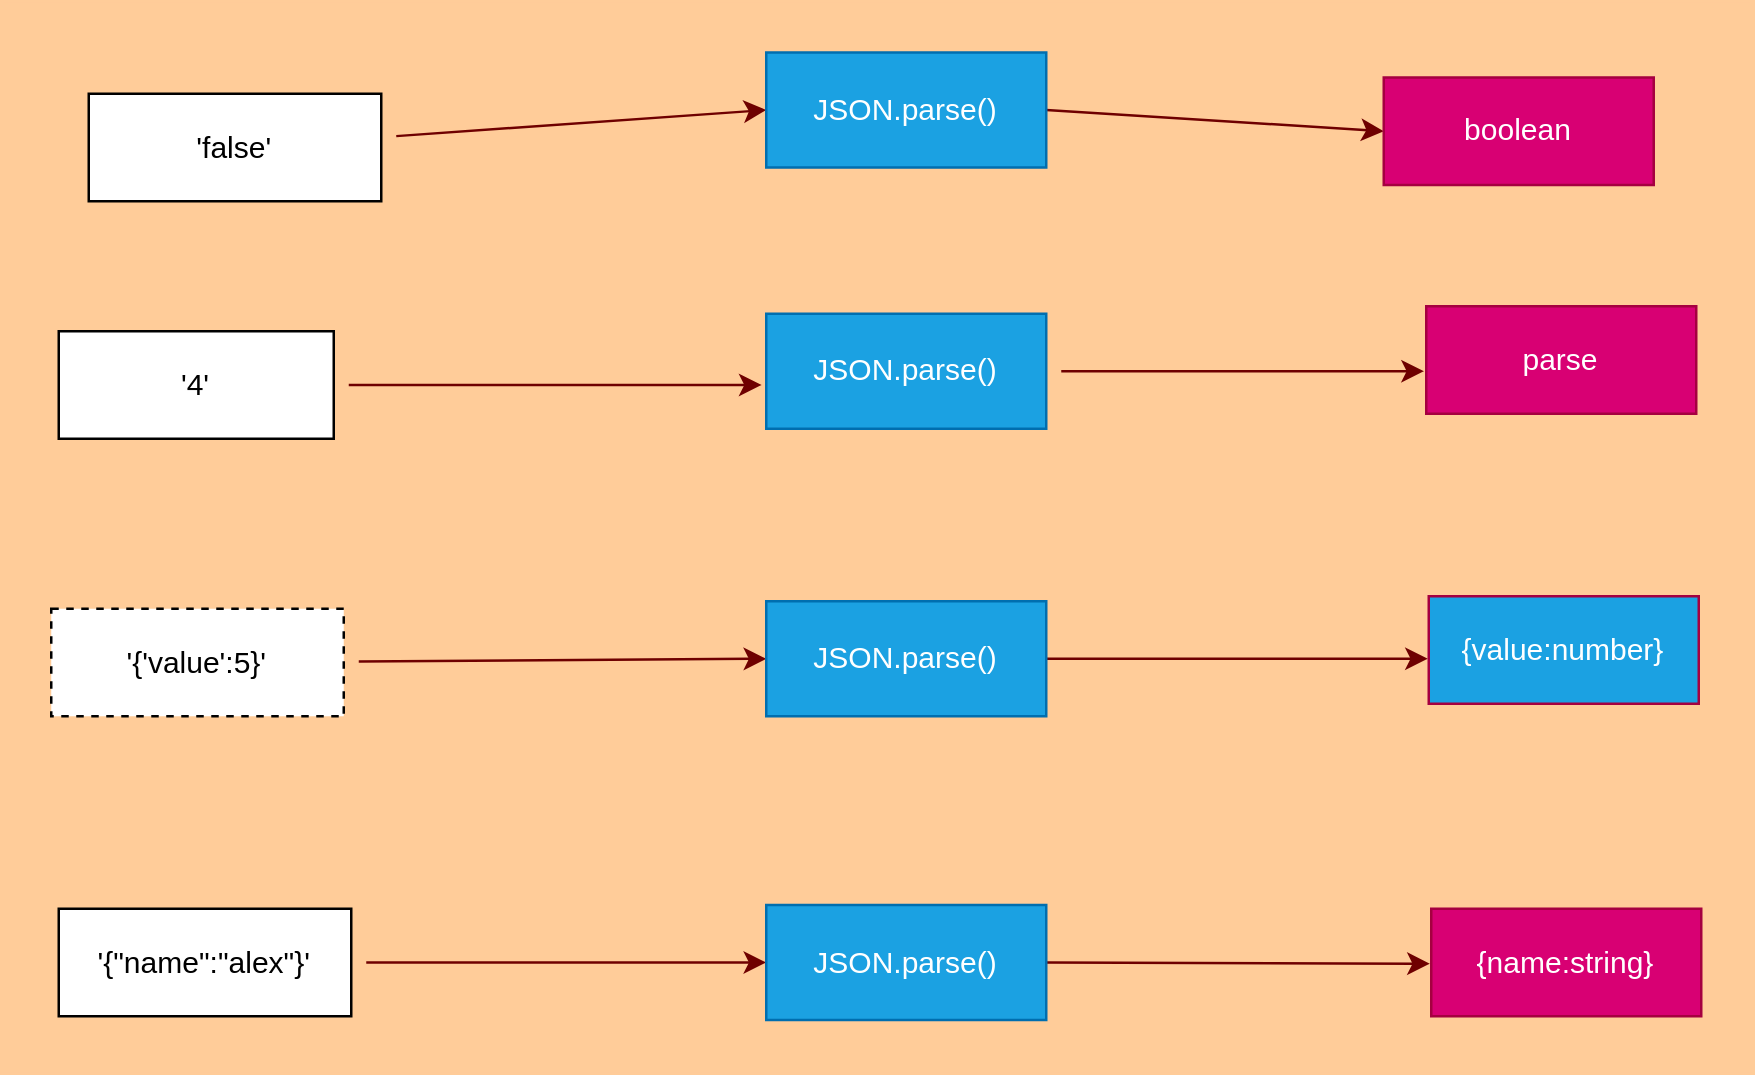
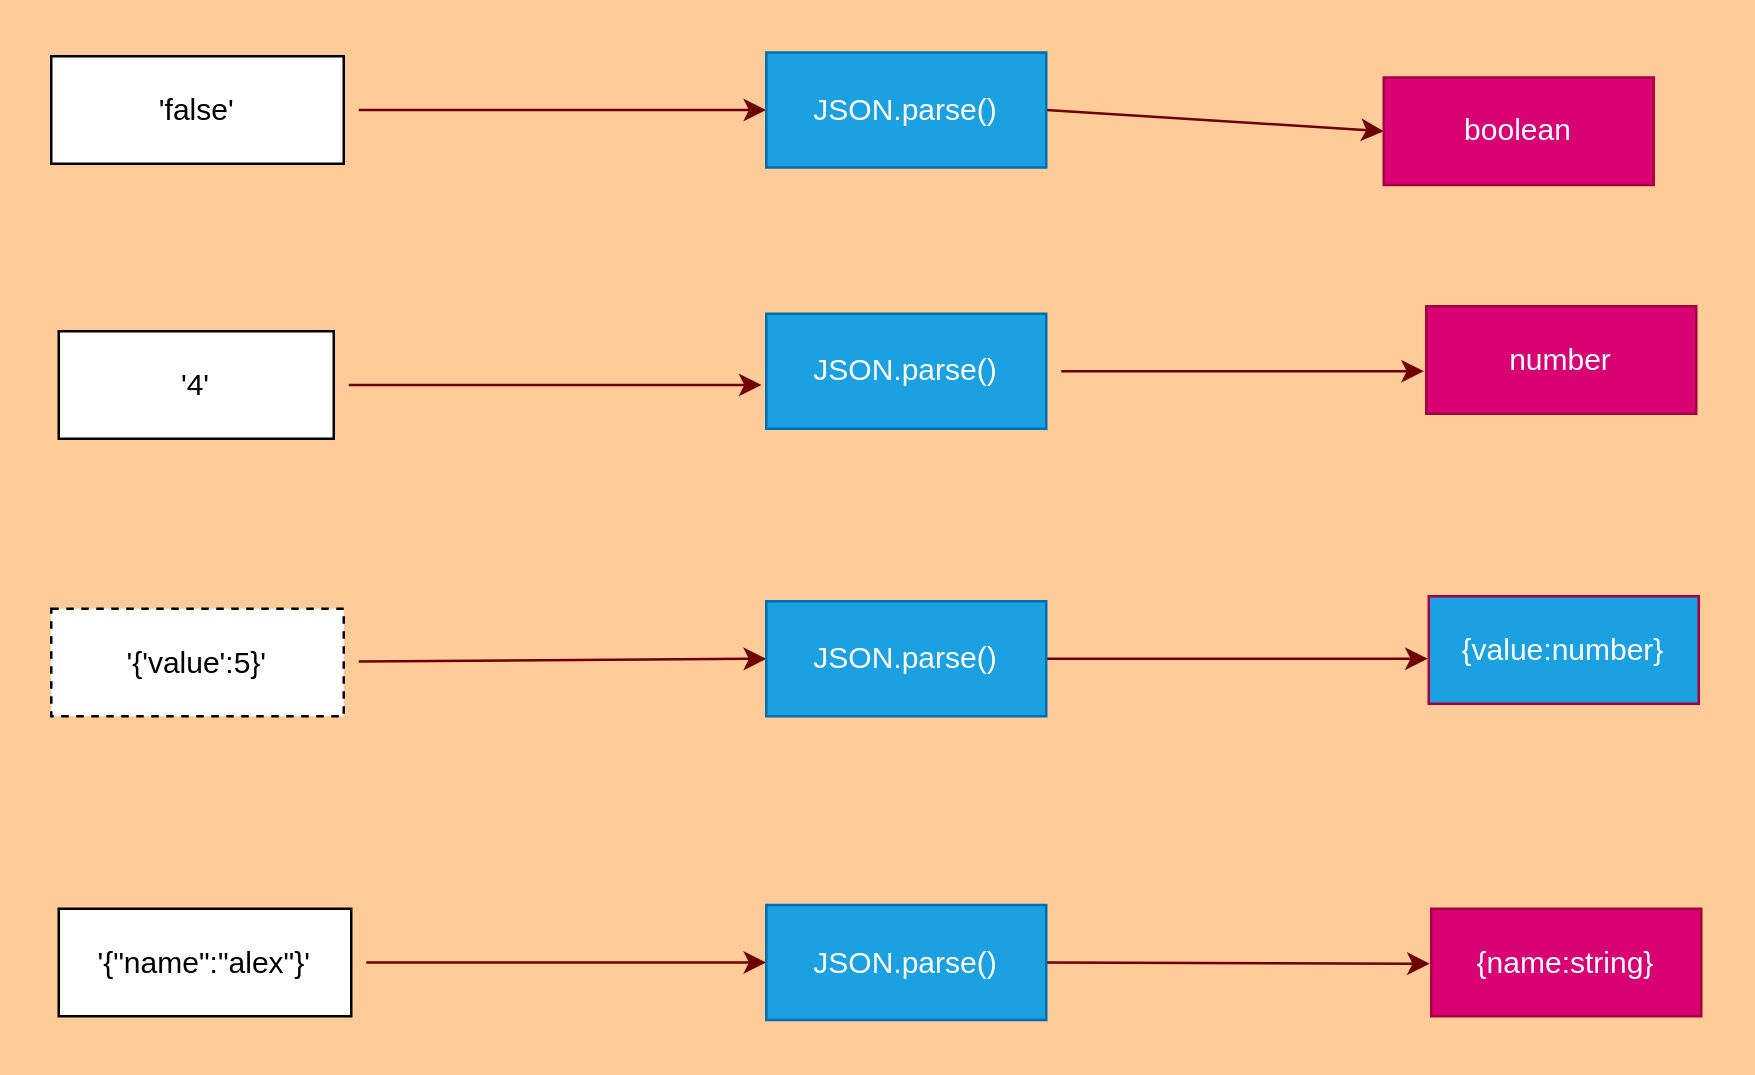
(235, 148) -> (198, 110)
(1561, 361) -> (1561, 361)
